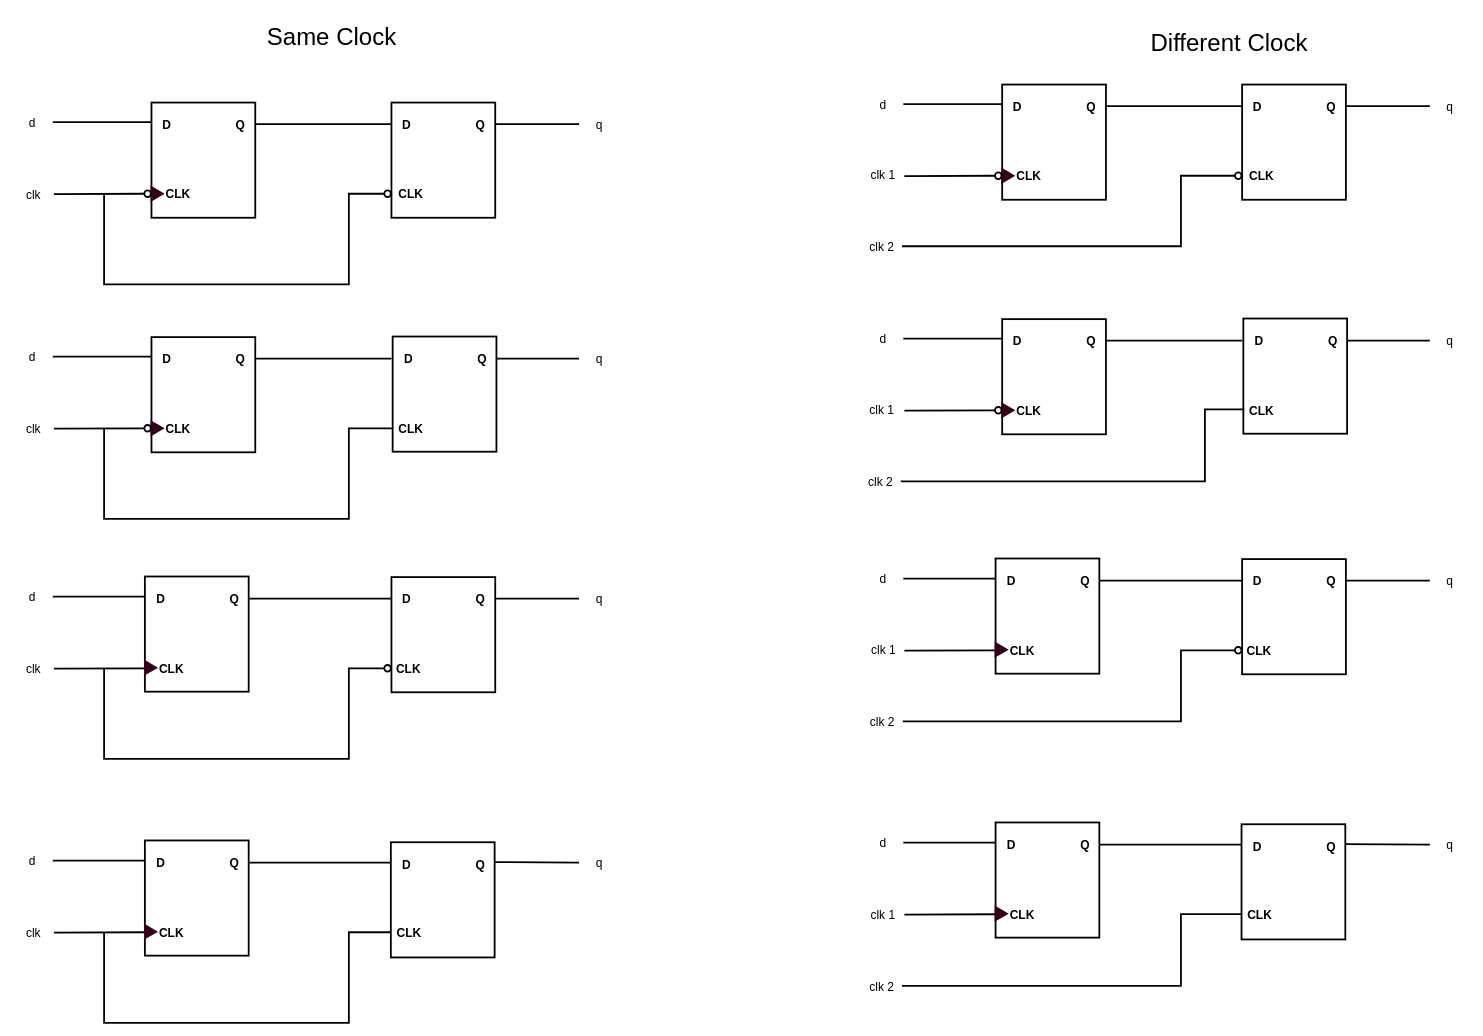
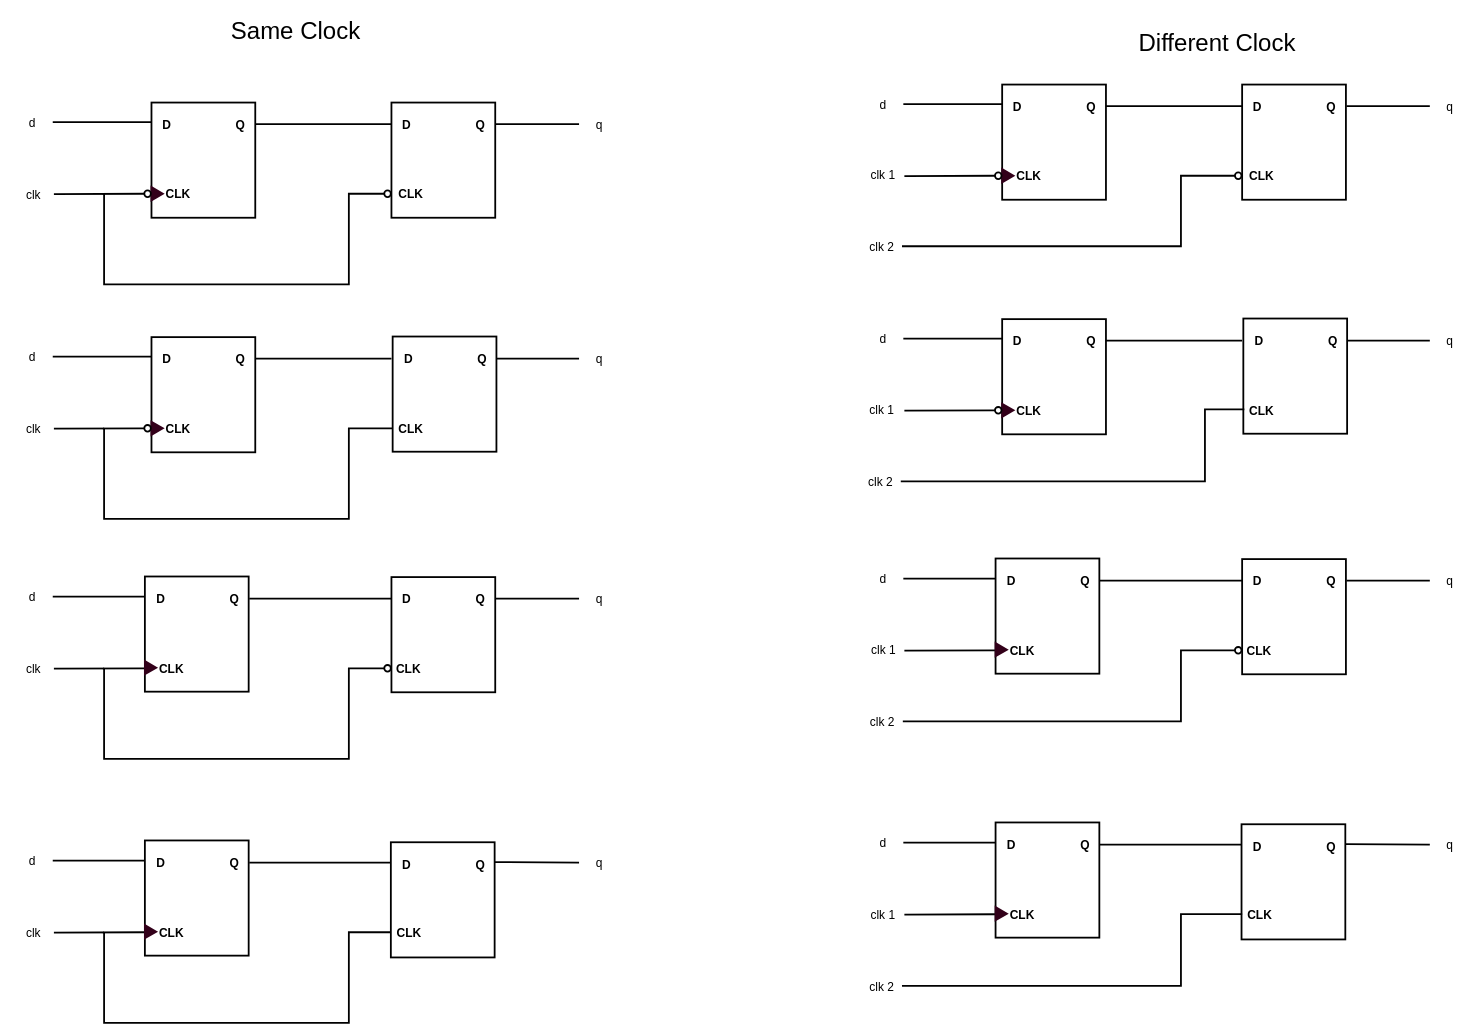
(332, 36) -> (296, 30)
(1229, 42) -> (1217, 42)
